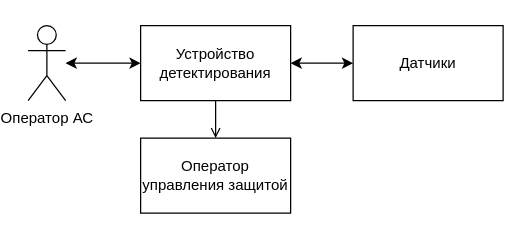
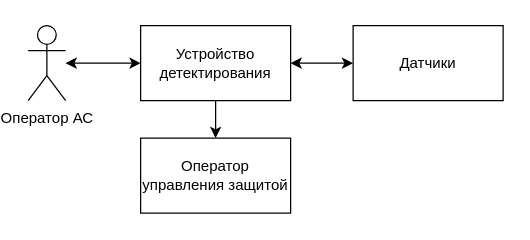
(216, 130) -> (216, 128)
